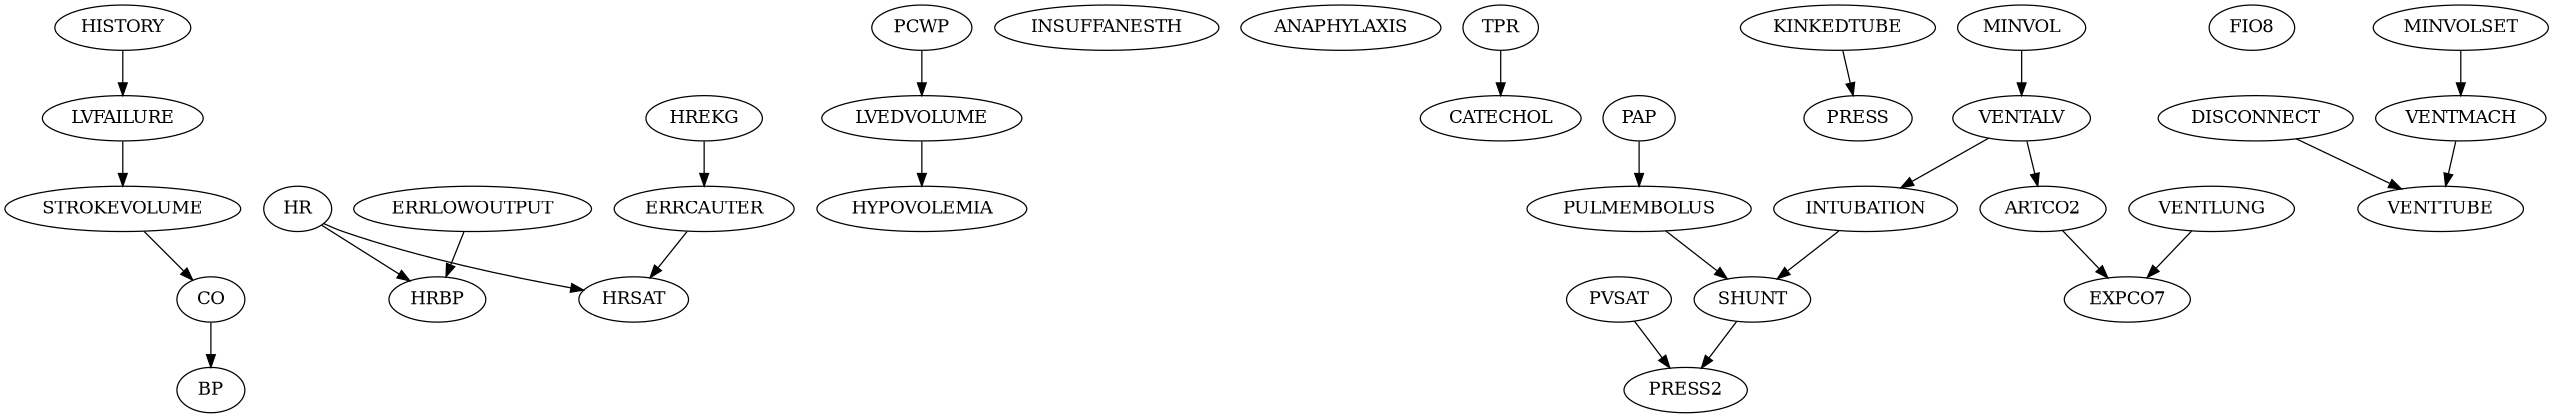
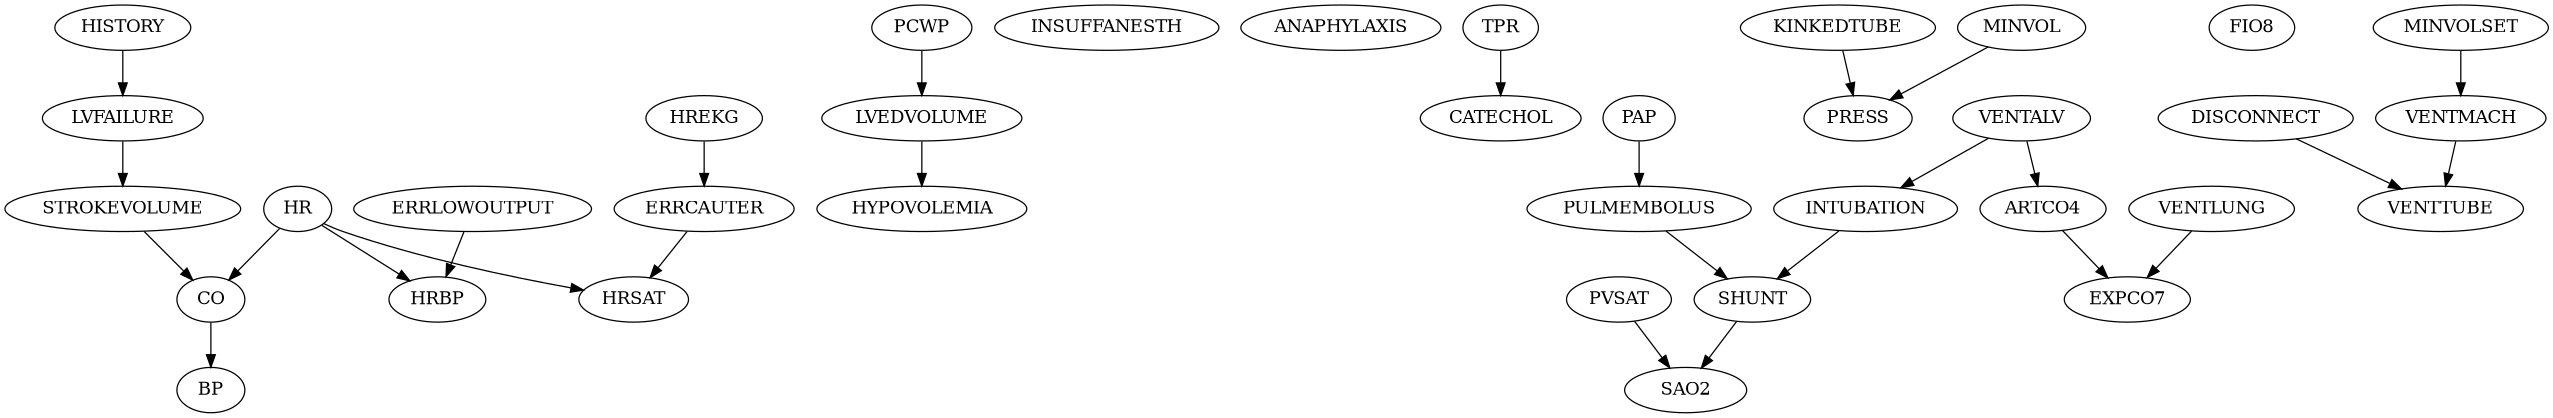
(2022, 67) -> (1945, 70)
(2043, 209) -> (2043, 209)
none -> (259, 250)
(1686, 390) -> (1686, 390)
